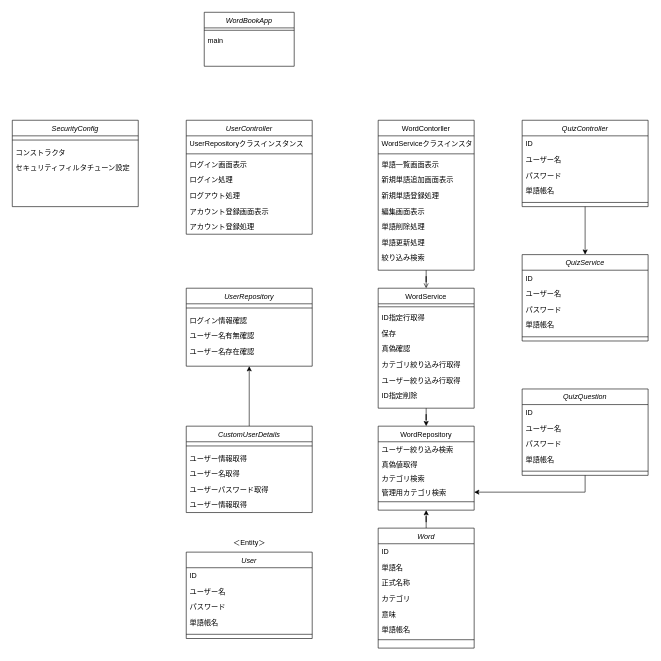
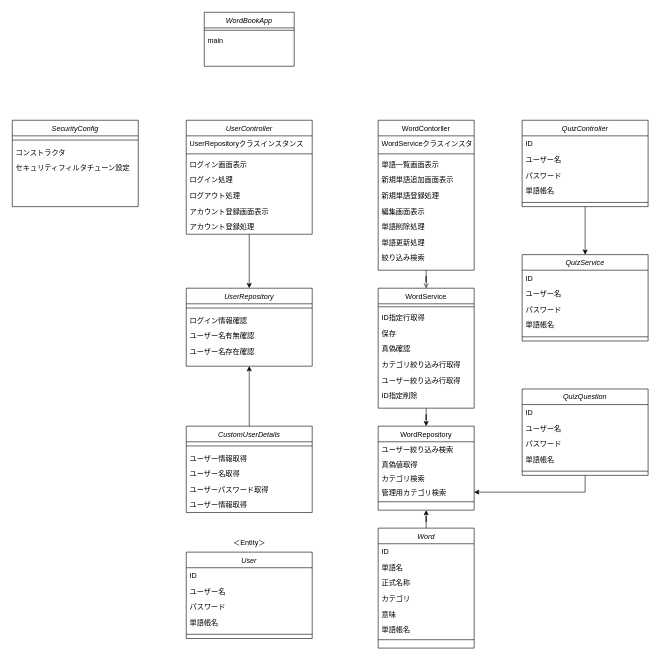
none -> (249, 282)
